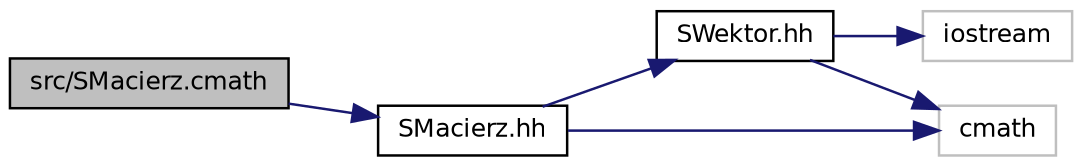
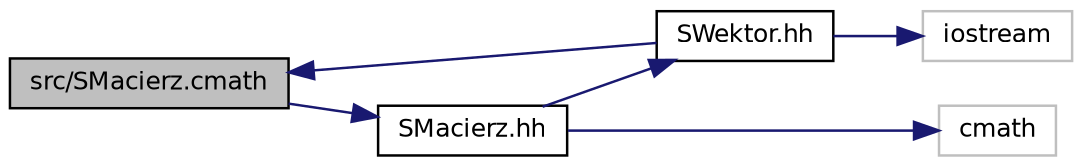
(862, 80) -> (485, 57)
